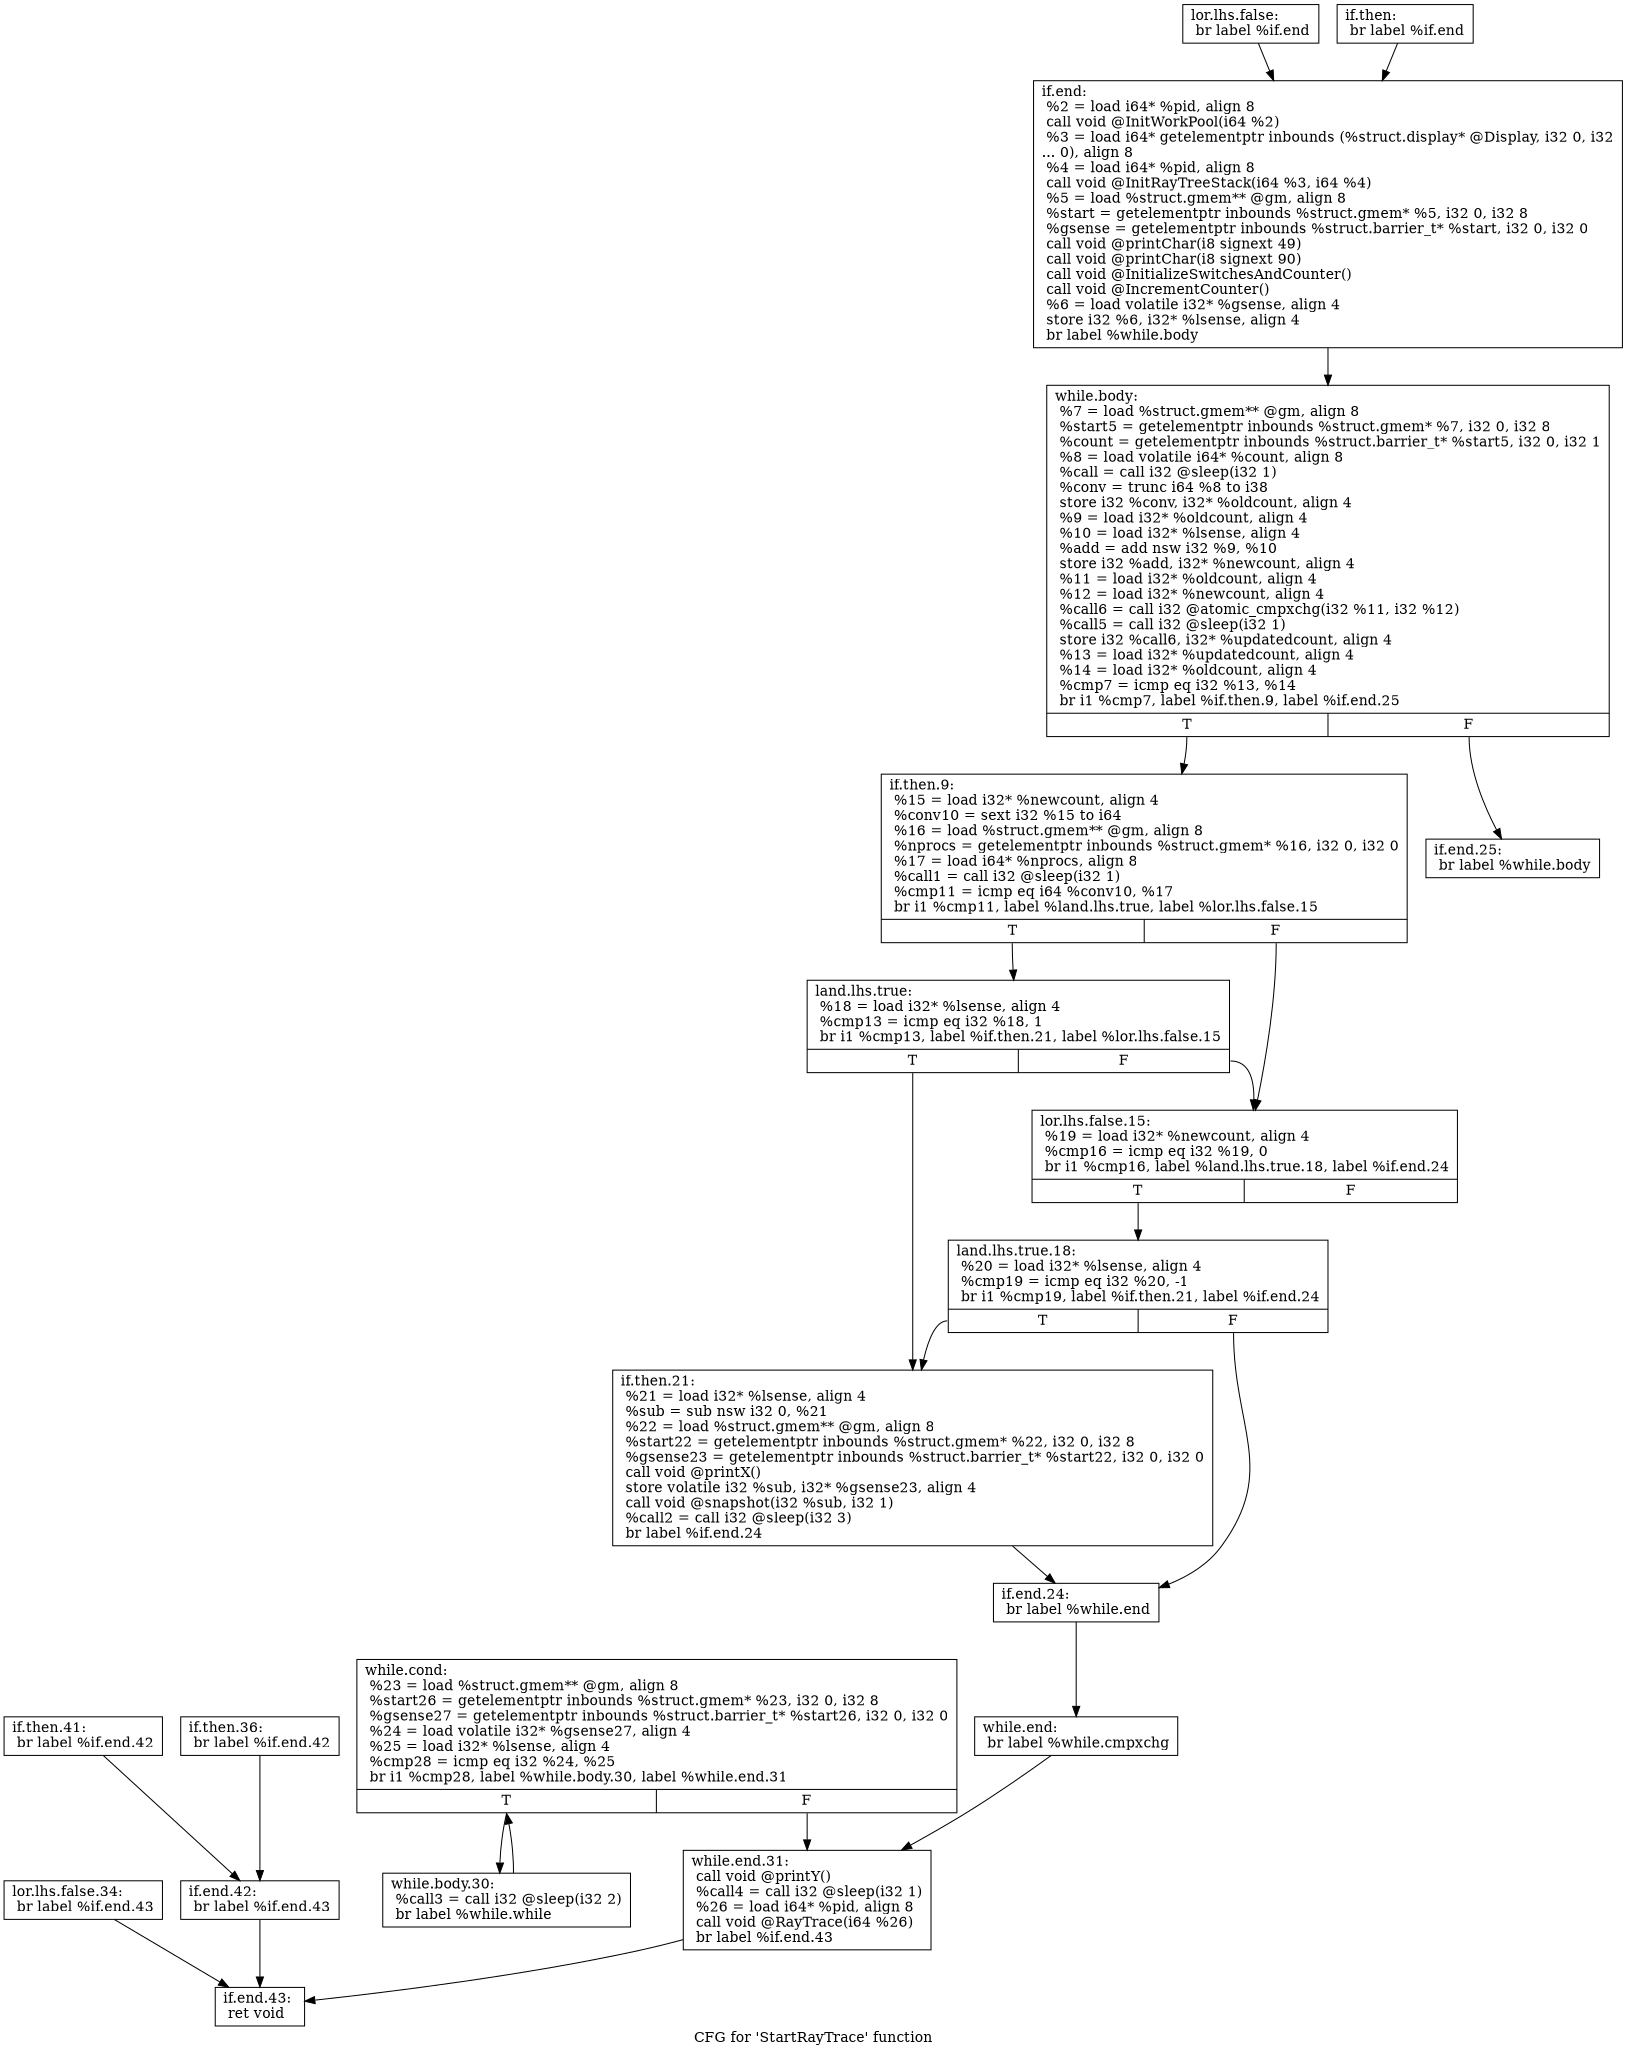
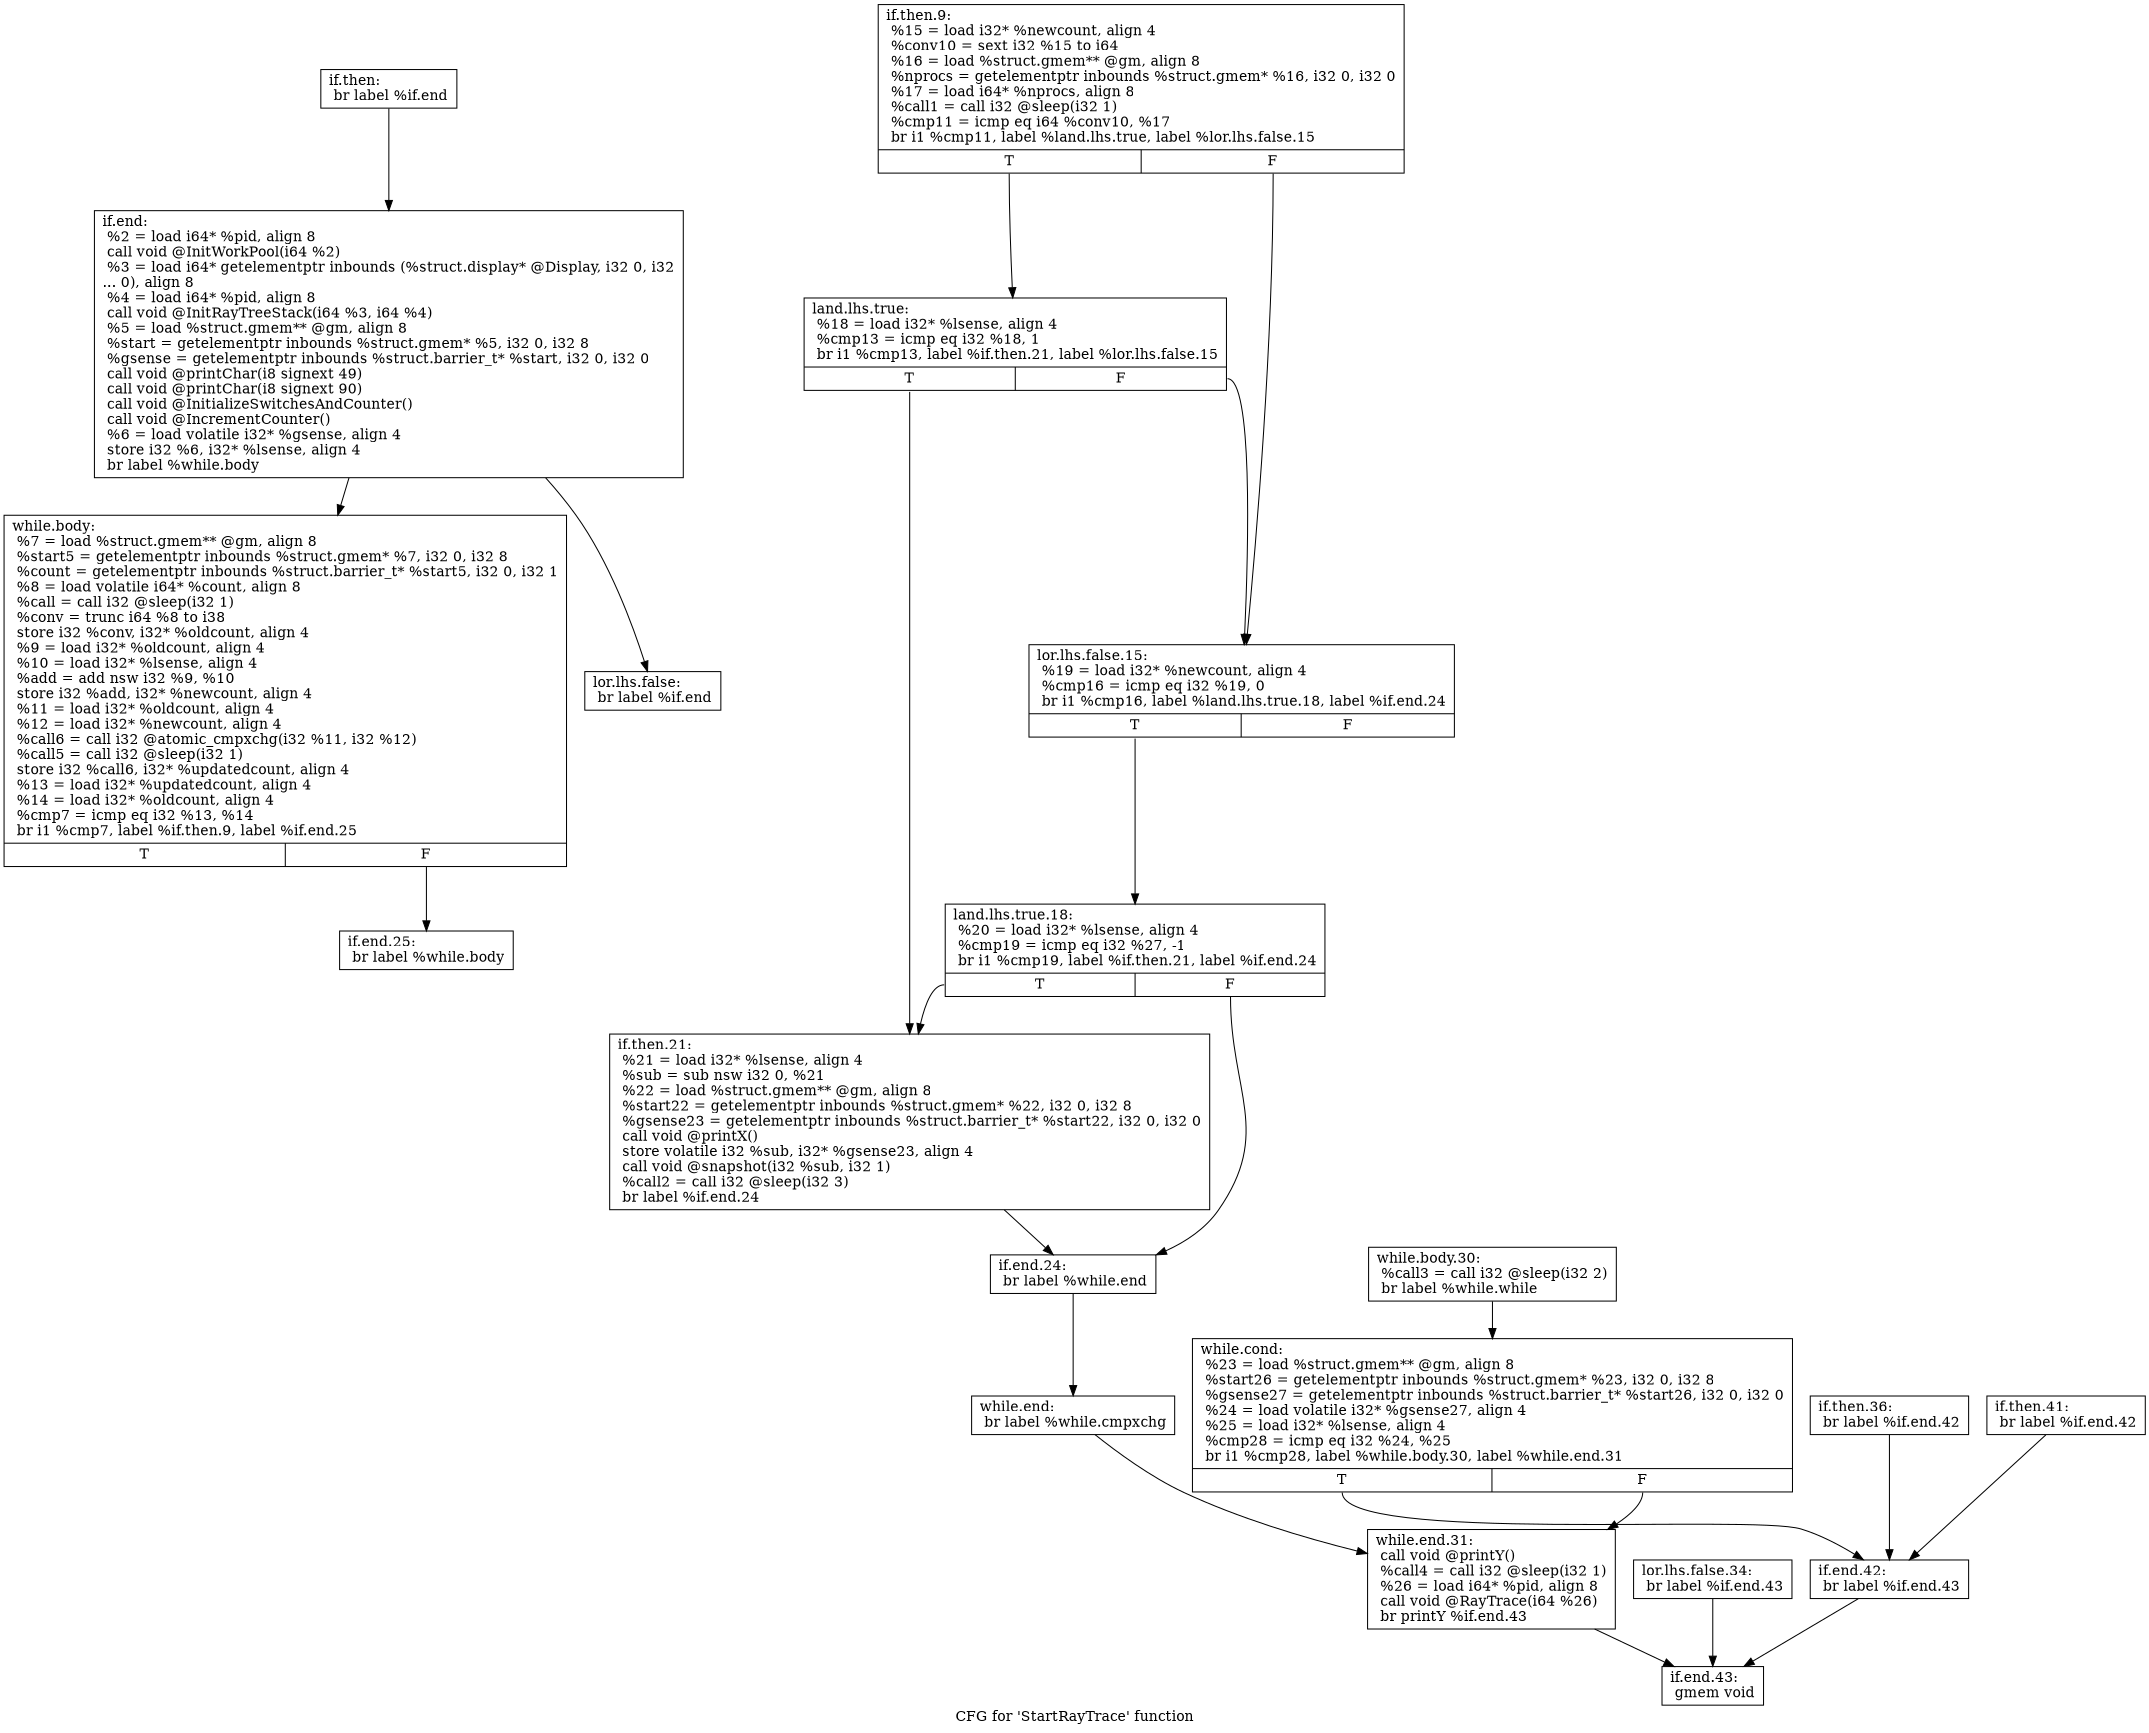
(1264, 57) -> (605, 564)
(1186, 751) -> none
(1073, 1282) -> (1070, 946)
(502, 1838) -> (1598, 1524)
(762, 1938) -> (1452, 1617)
(254, 2014) -> (1713, 1693)
